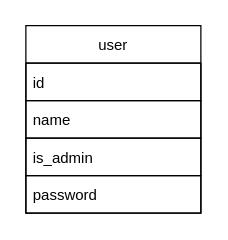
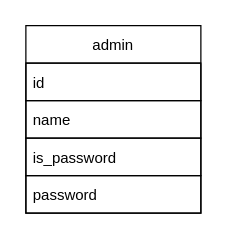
(113, 45) -> (113, 45)
(62, 158) -> (77, 158)
